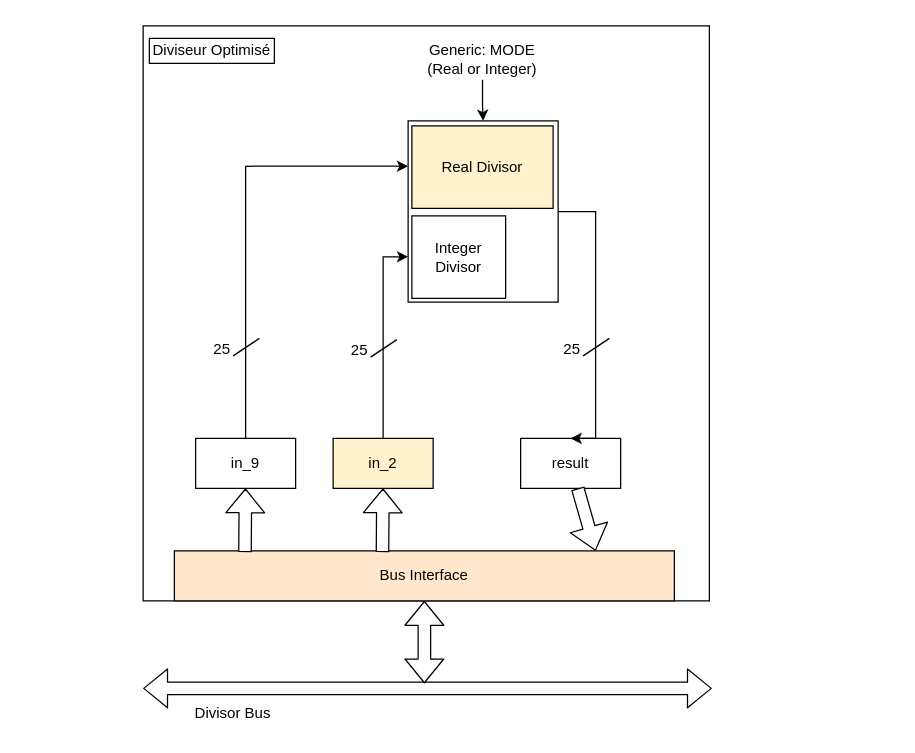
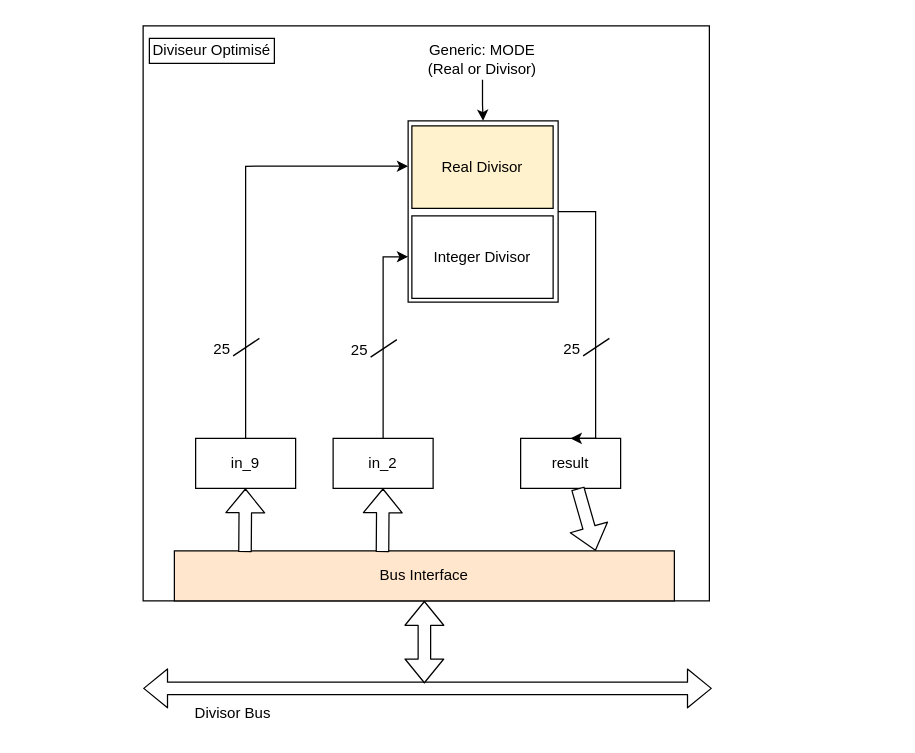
(483, 59) -> (483, 59)
(459, 257) -> (483, 257)
(383, 463) -> (383, 463)
